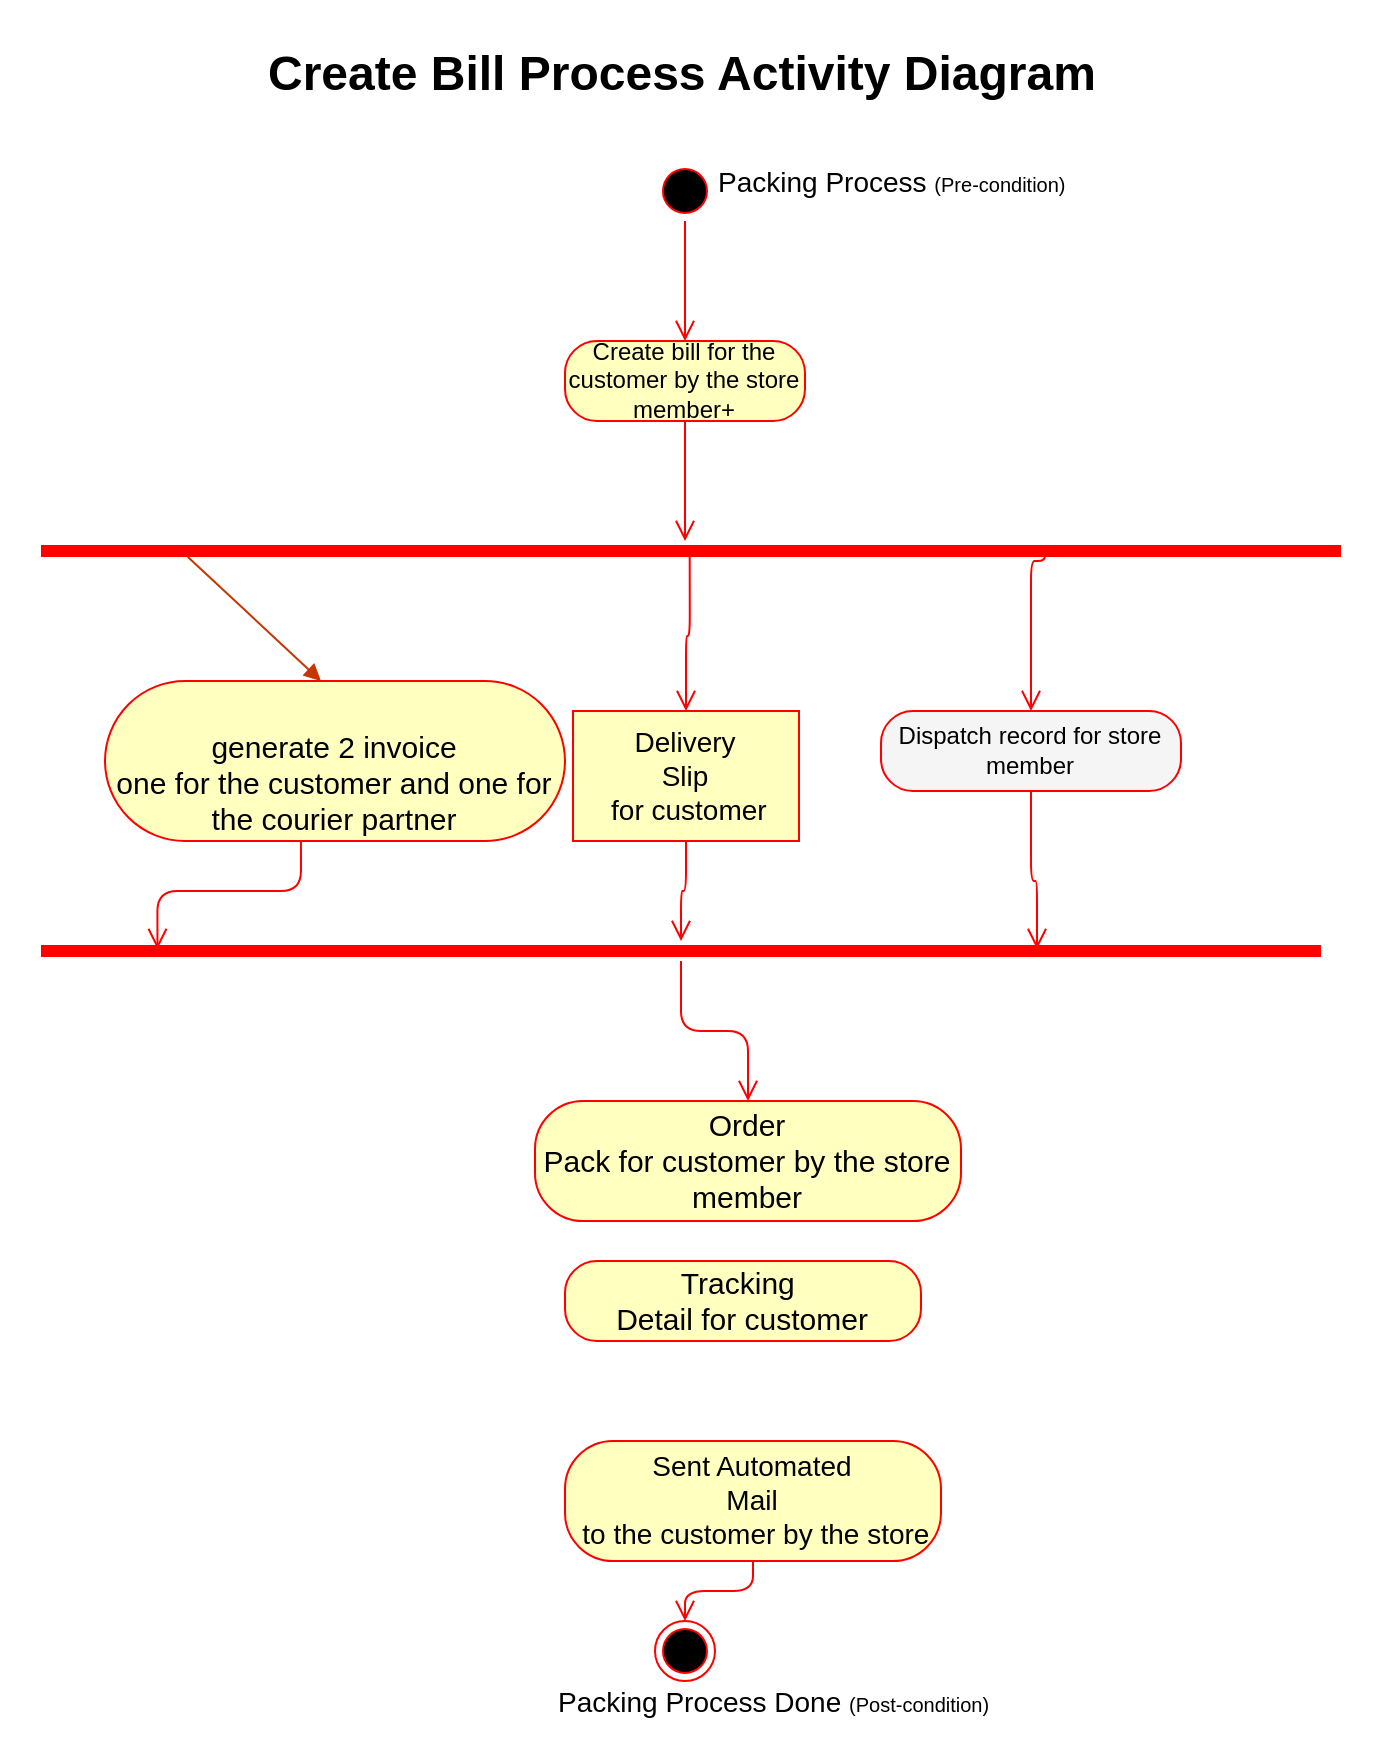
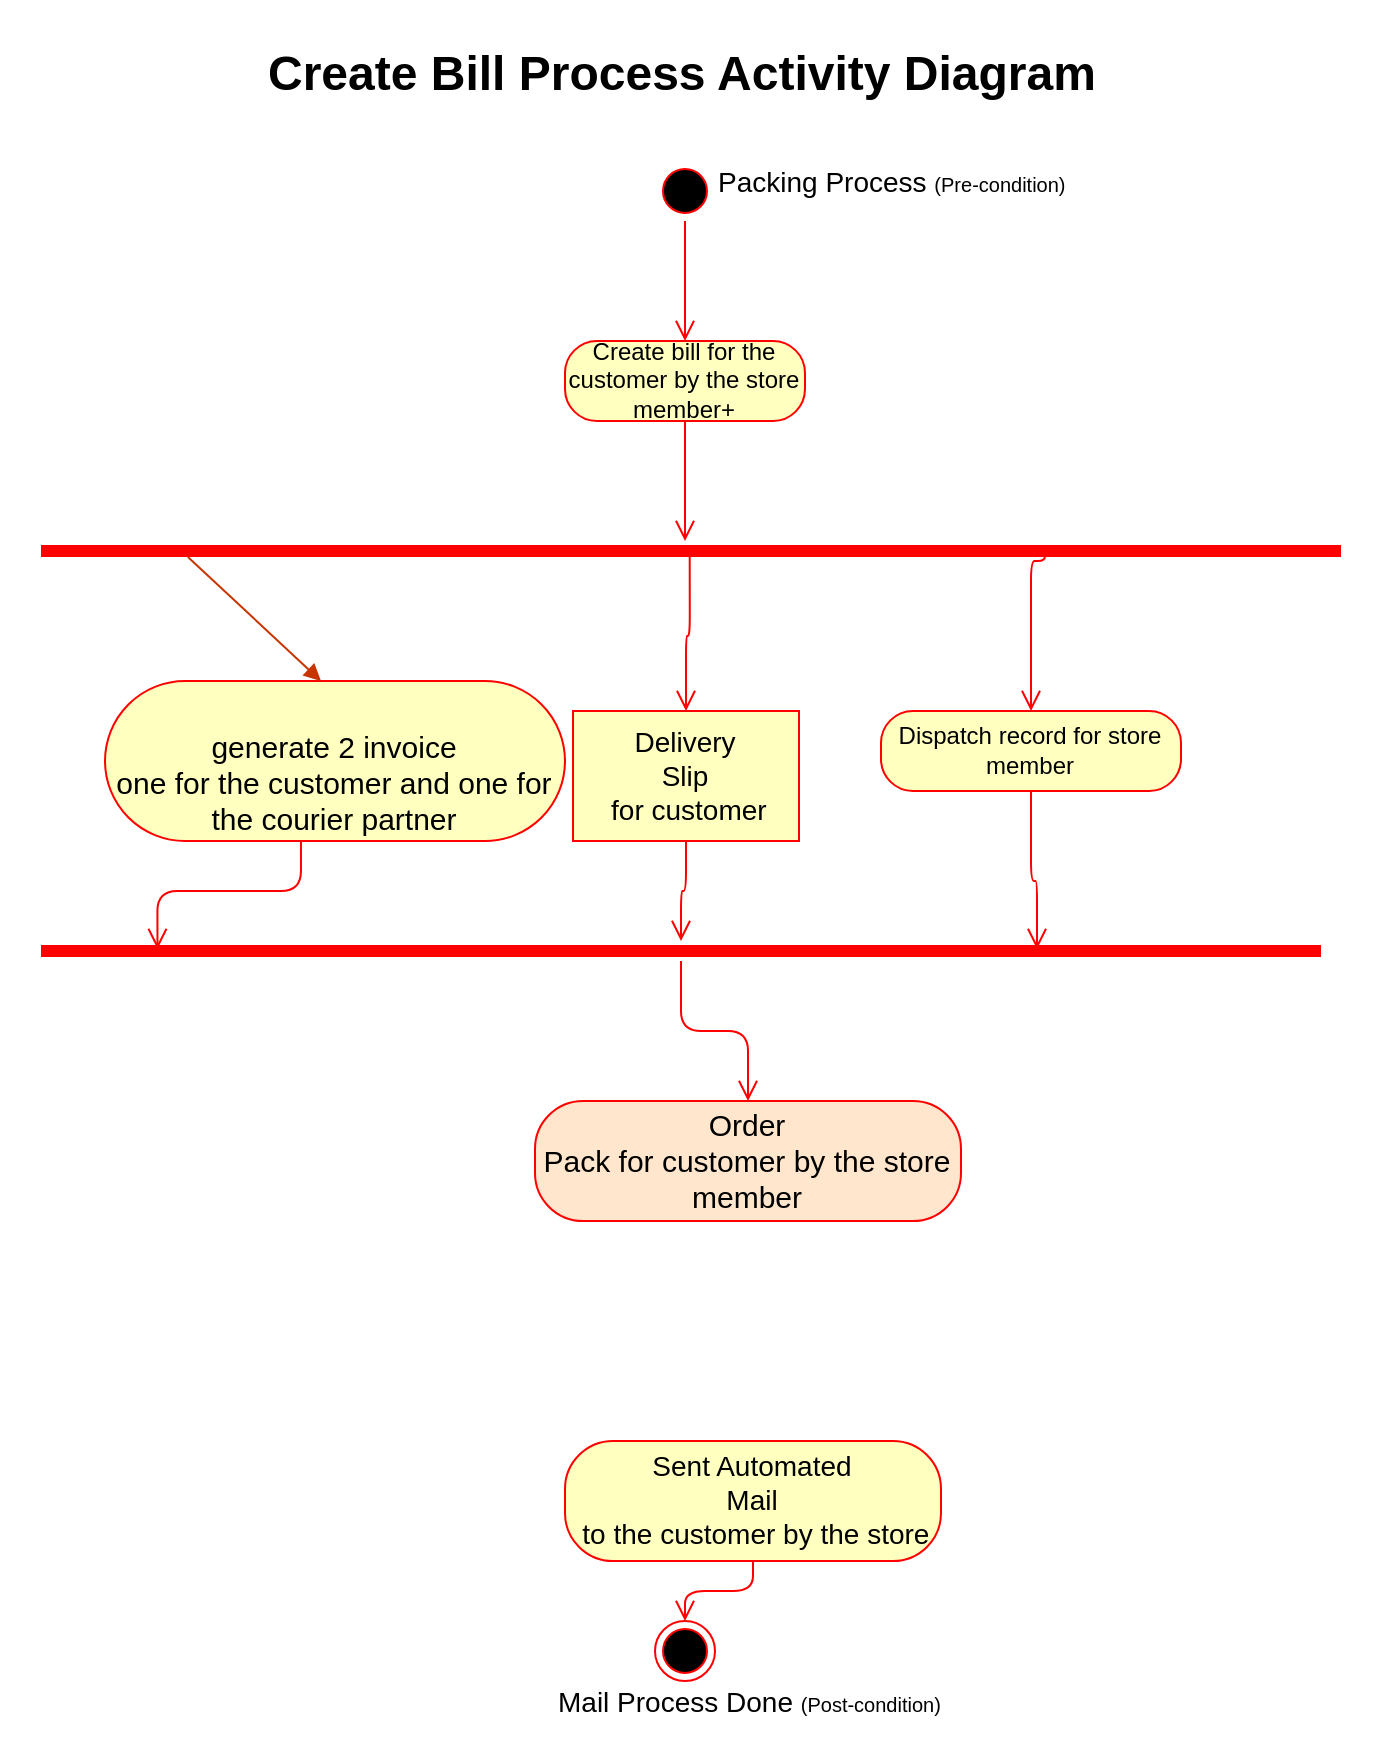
(1031, 751) -> (1031, 751)
(748, 1161) -> (748, 1161)
(743, 1301) -> none
(831, 1704) -> (804, 1704)
